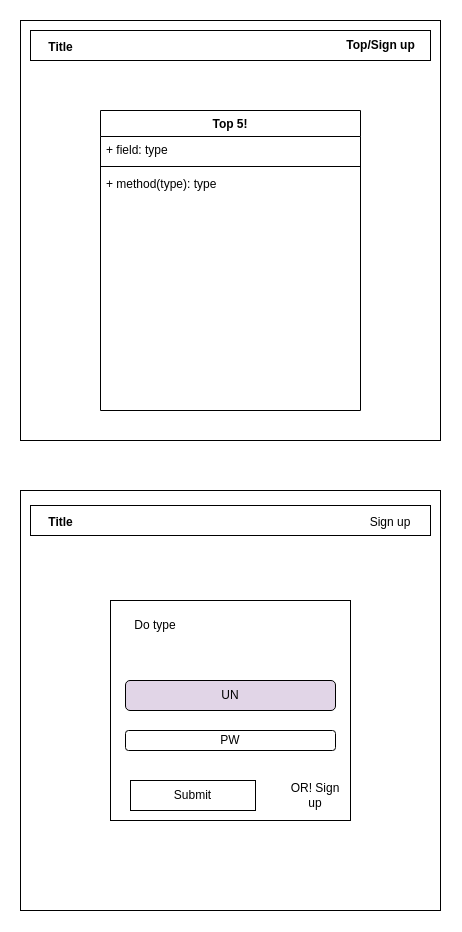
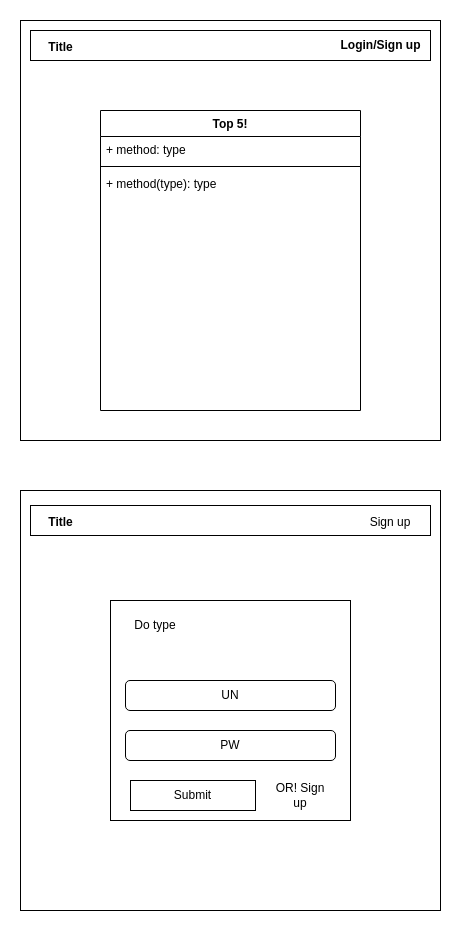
(381, 46) -> (381, 46)
(142, 151) -> (149, 151)
(231, 696) -> (231, 696)
(231, 741) -> (231, 746)
(316, 796) -> (301, 796)
